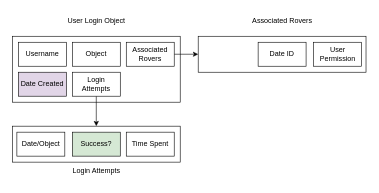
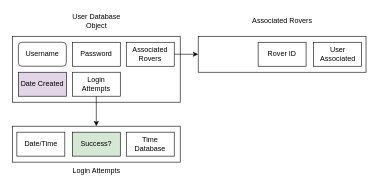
(97, 21) -> (97, 21)
(42, 54) -> (42, 54)
(96, 54) -> (96, 54)
(282, 54) -> (282, 54)
(338, 54) -> (338, 54)
(41, 144) -> (41, 144)
(150, 144) -> (150, 144)
